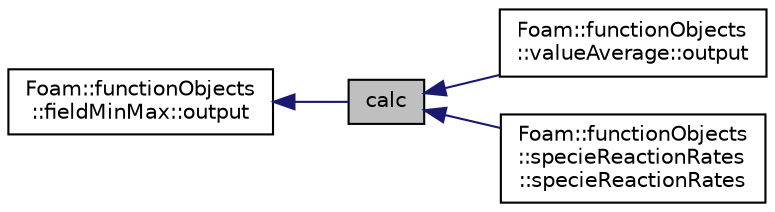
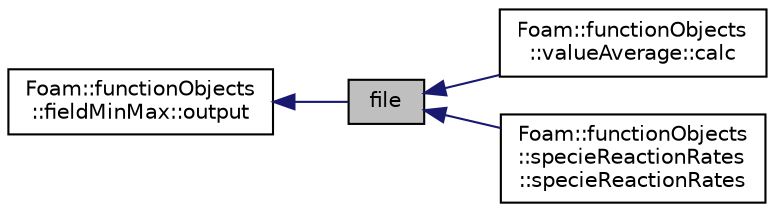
(633, 43) -> (633, 43)
(386, 102) -> (386, 102)
